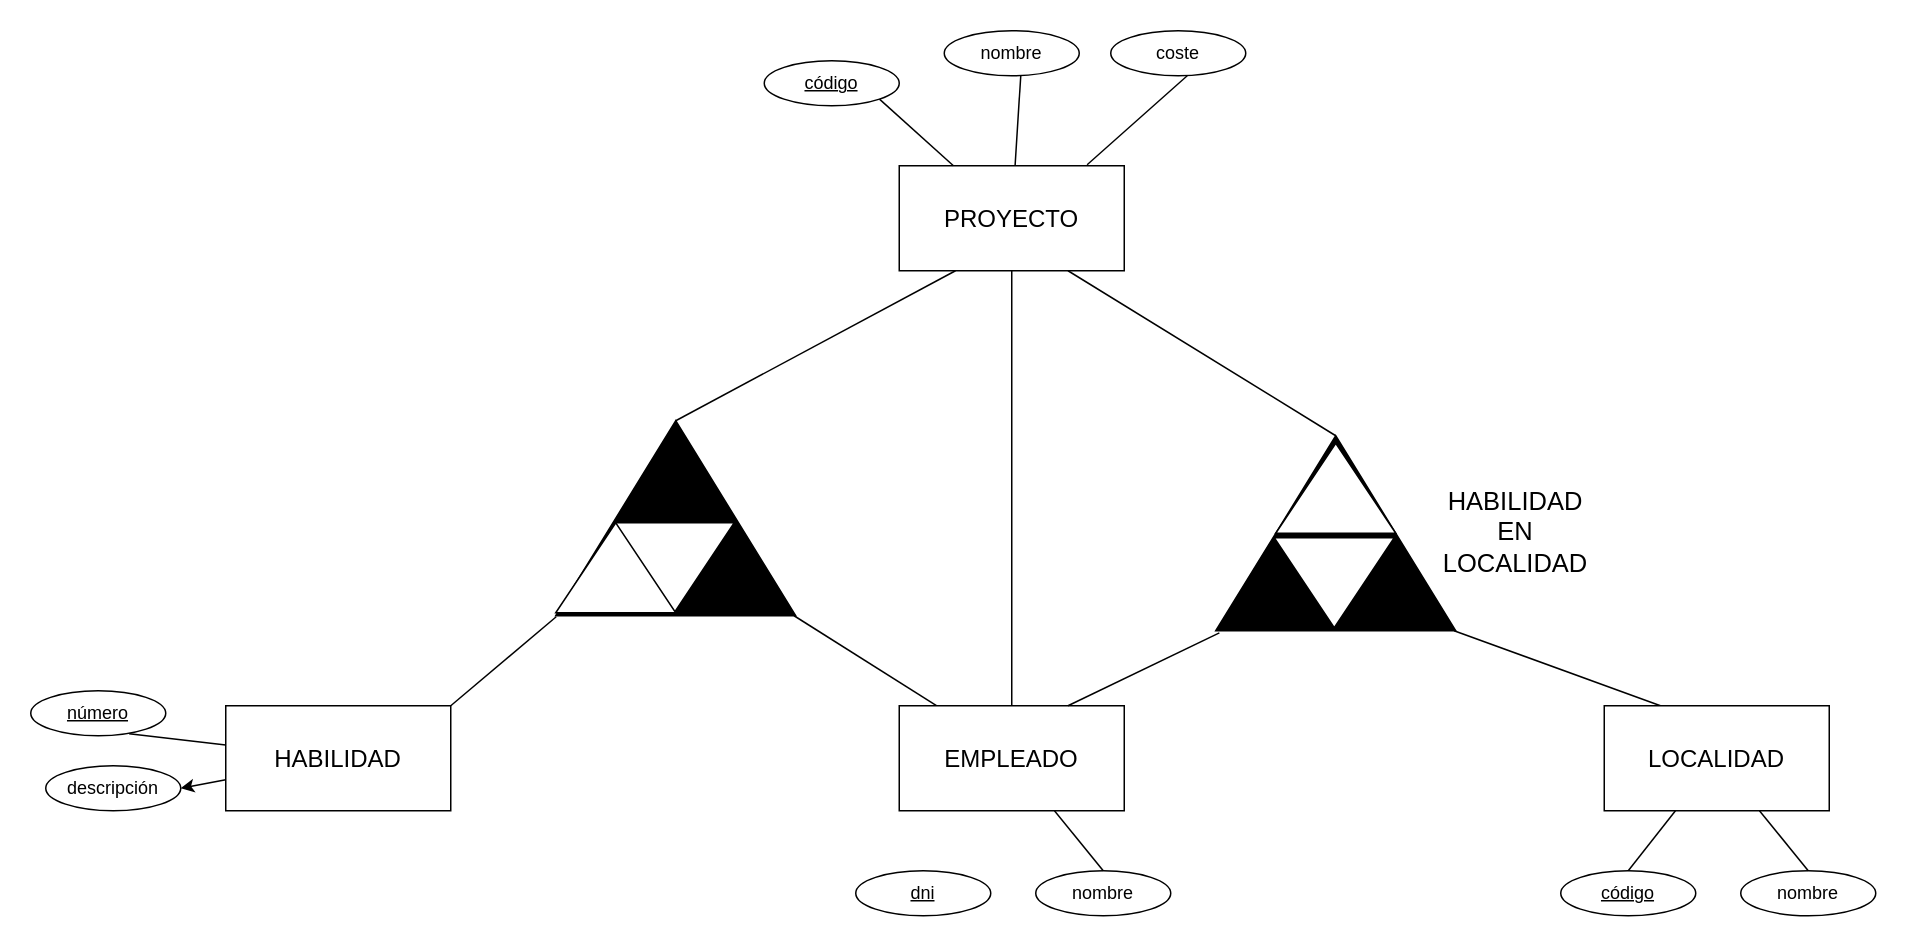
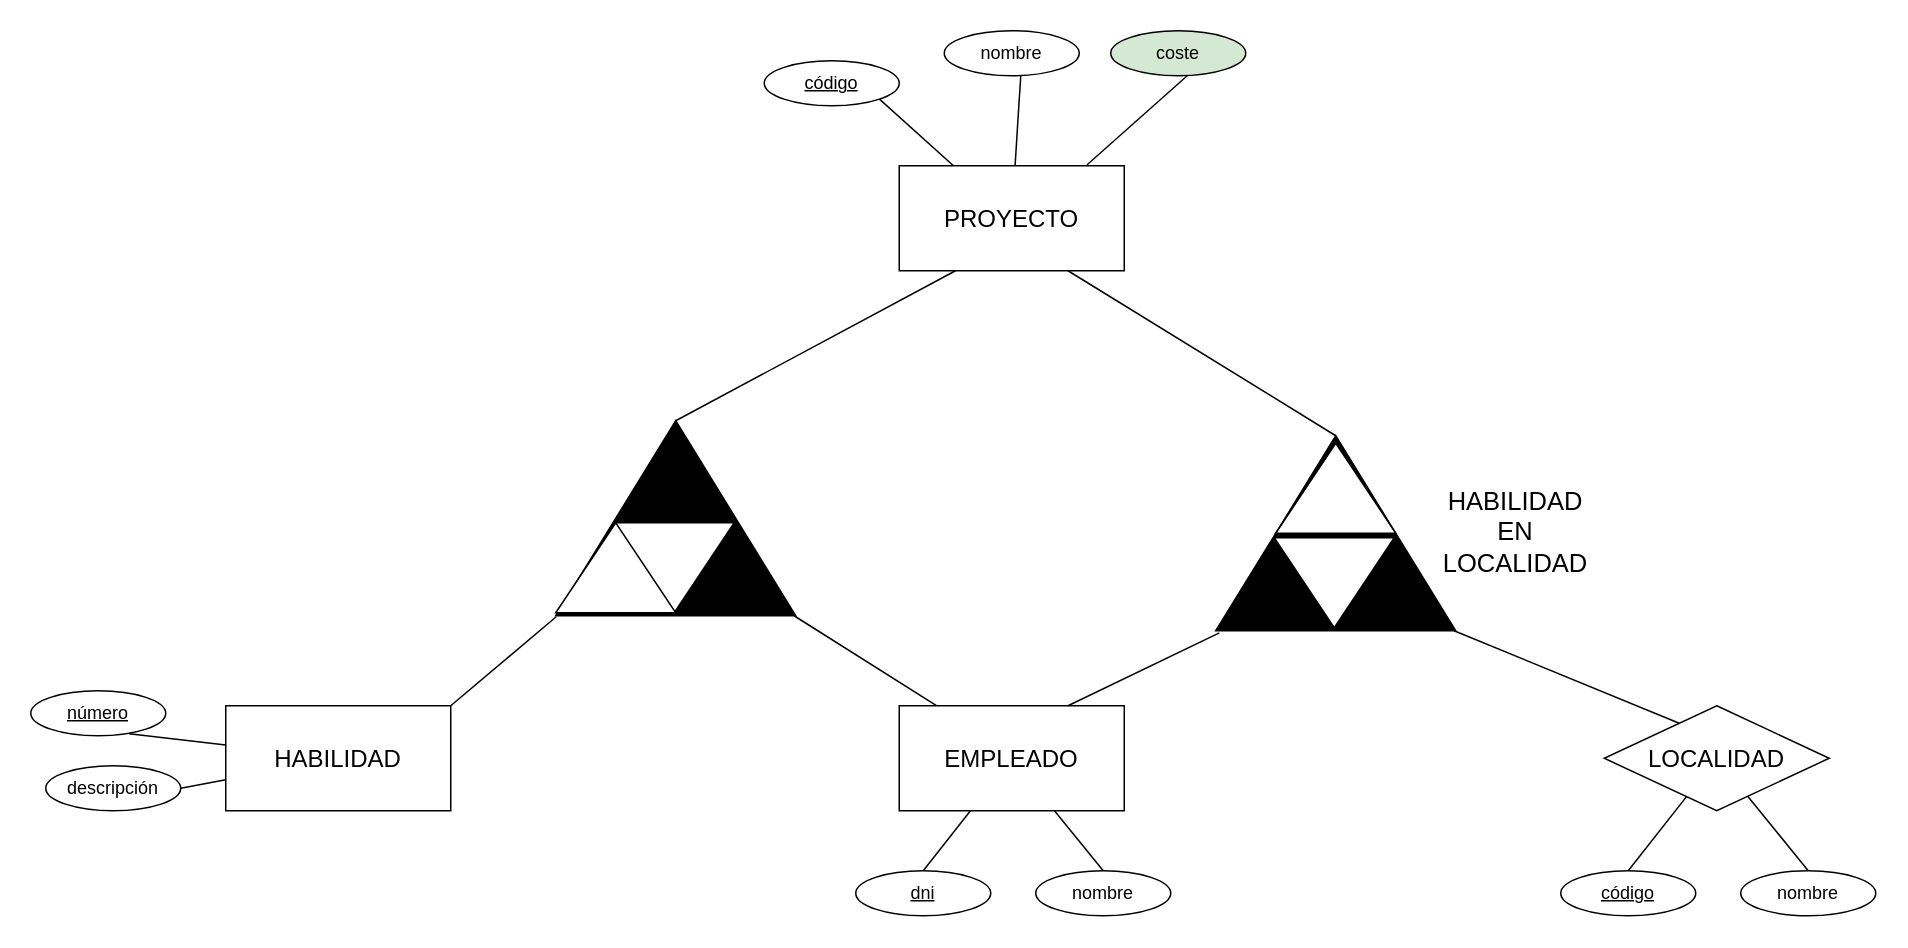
(1178, 53) -> (1178, 53)
(1012, 489) -> (947, 841)
(1717, 758) -> (1717, 758)
(192, 786) -> (188, 787)
